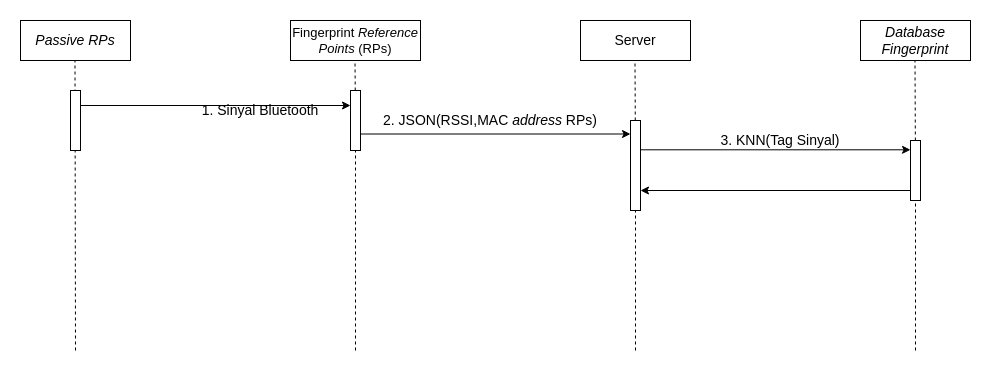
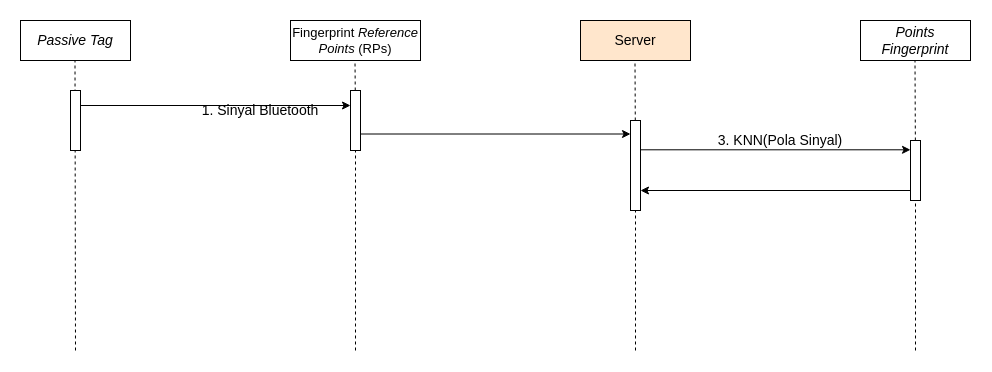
(76, 41) -> (76, 41)
(636, 41) -> (636, 41)
(916, 41) -> (916, 41)
(491, 121) -> none
(781, 141) -> (781, 141)
